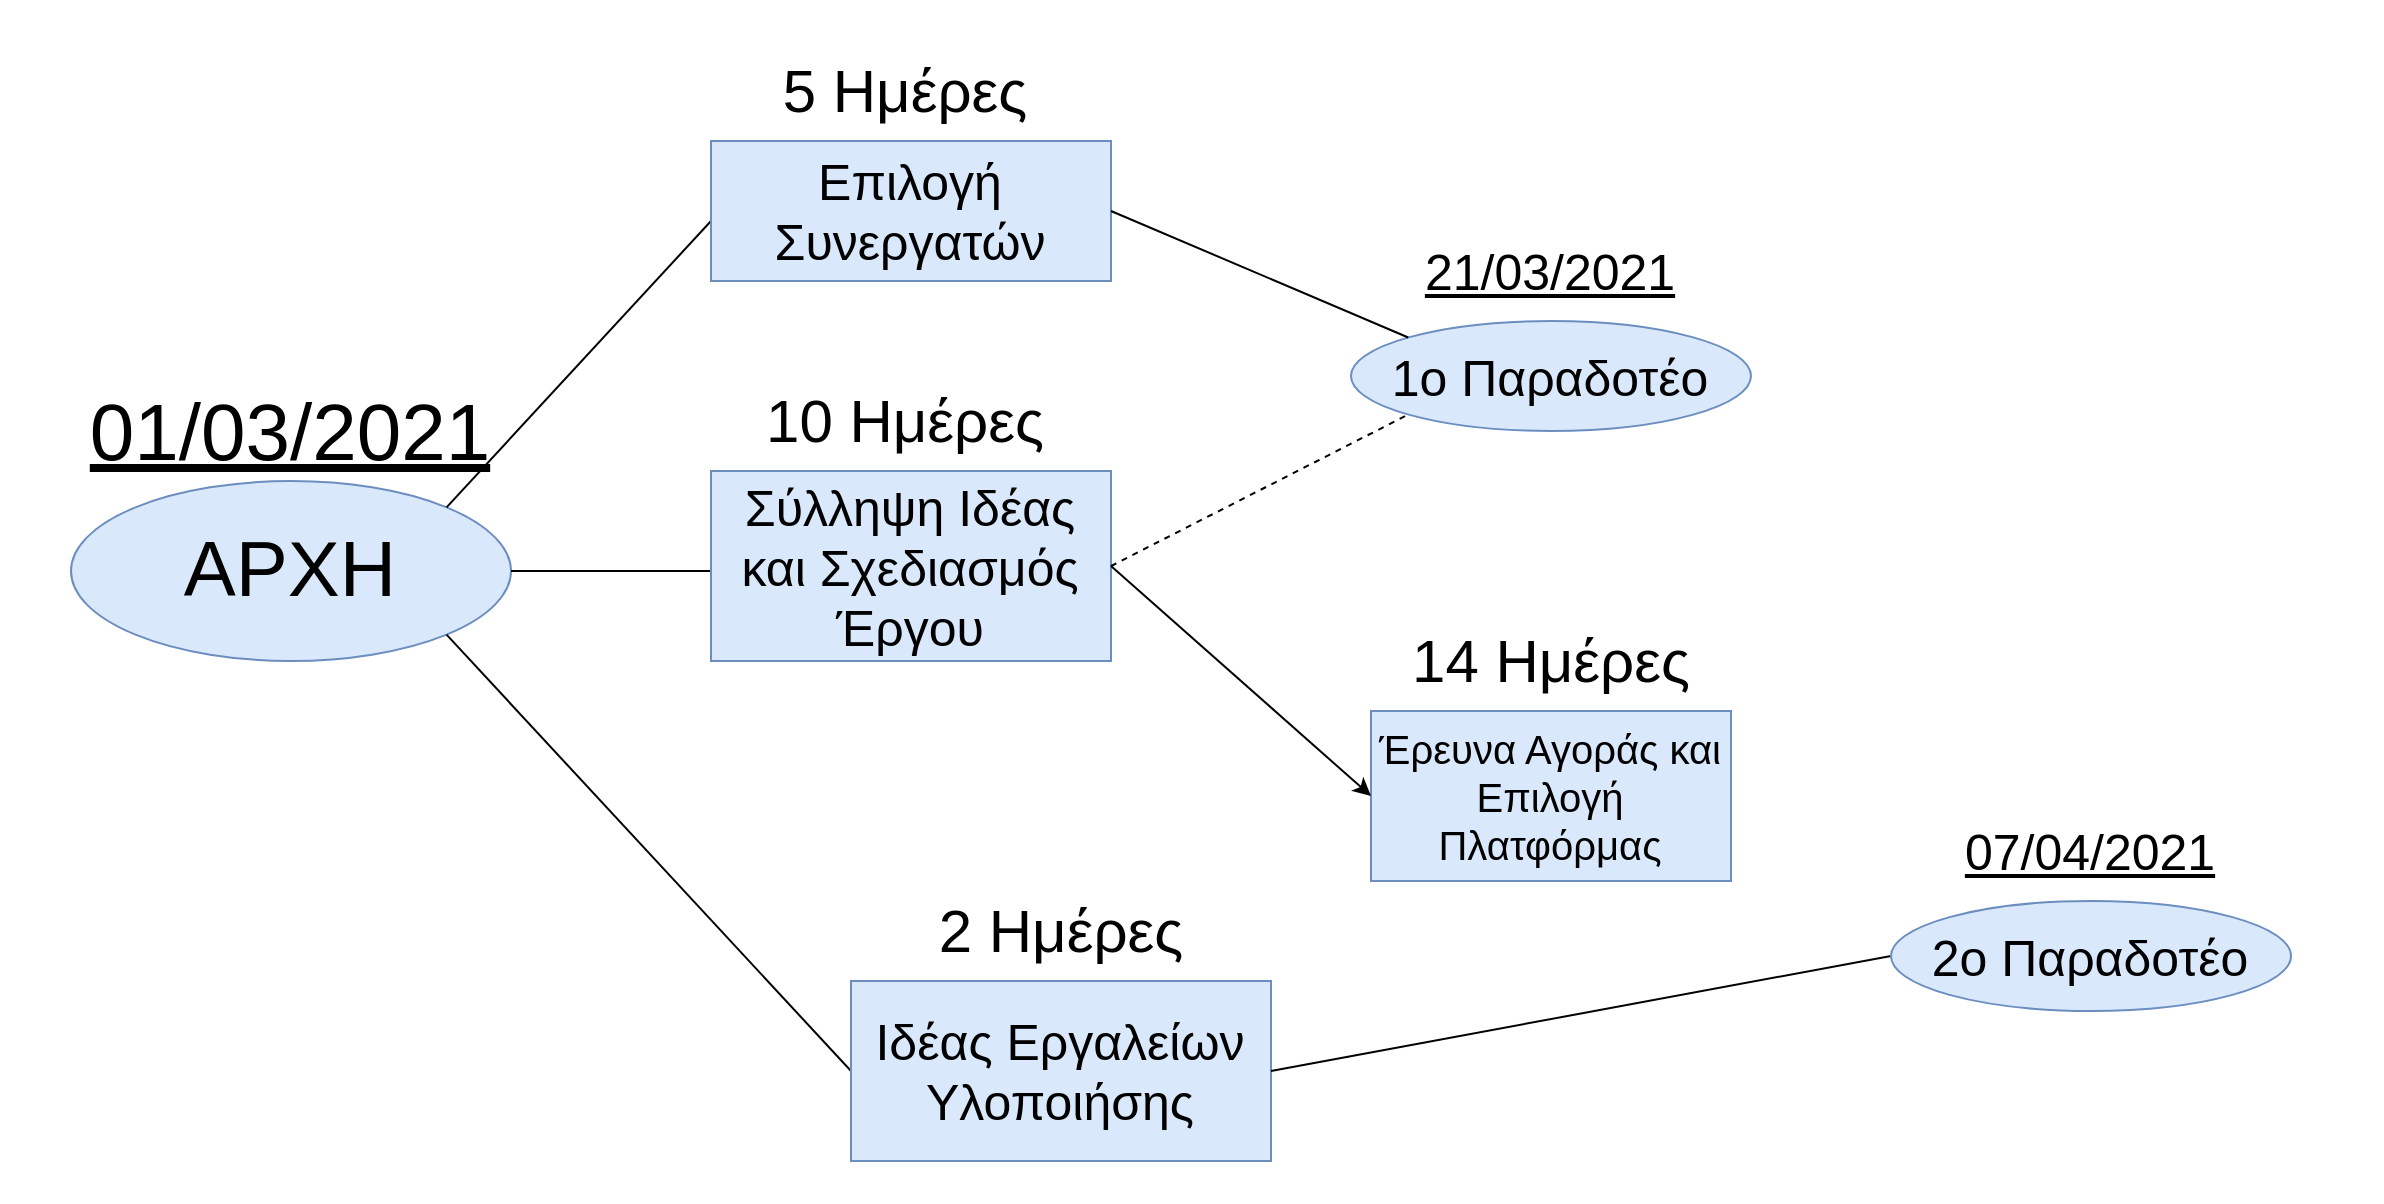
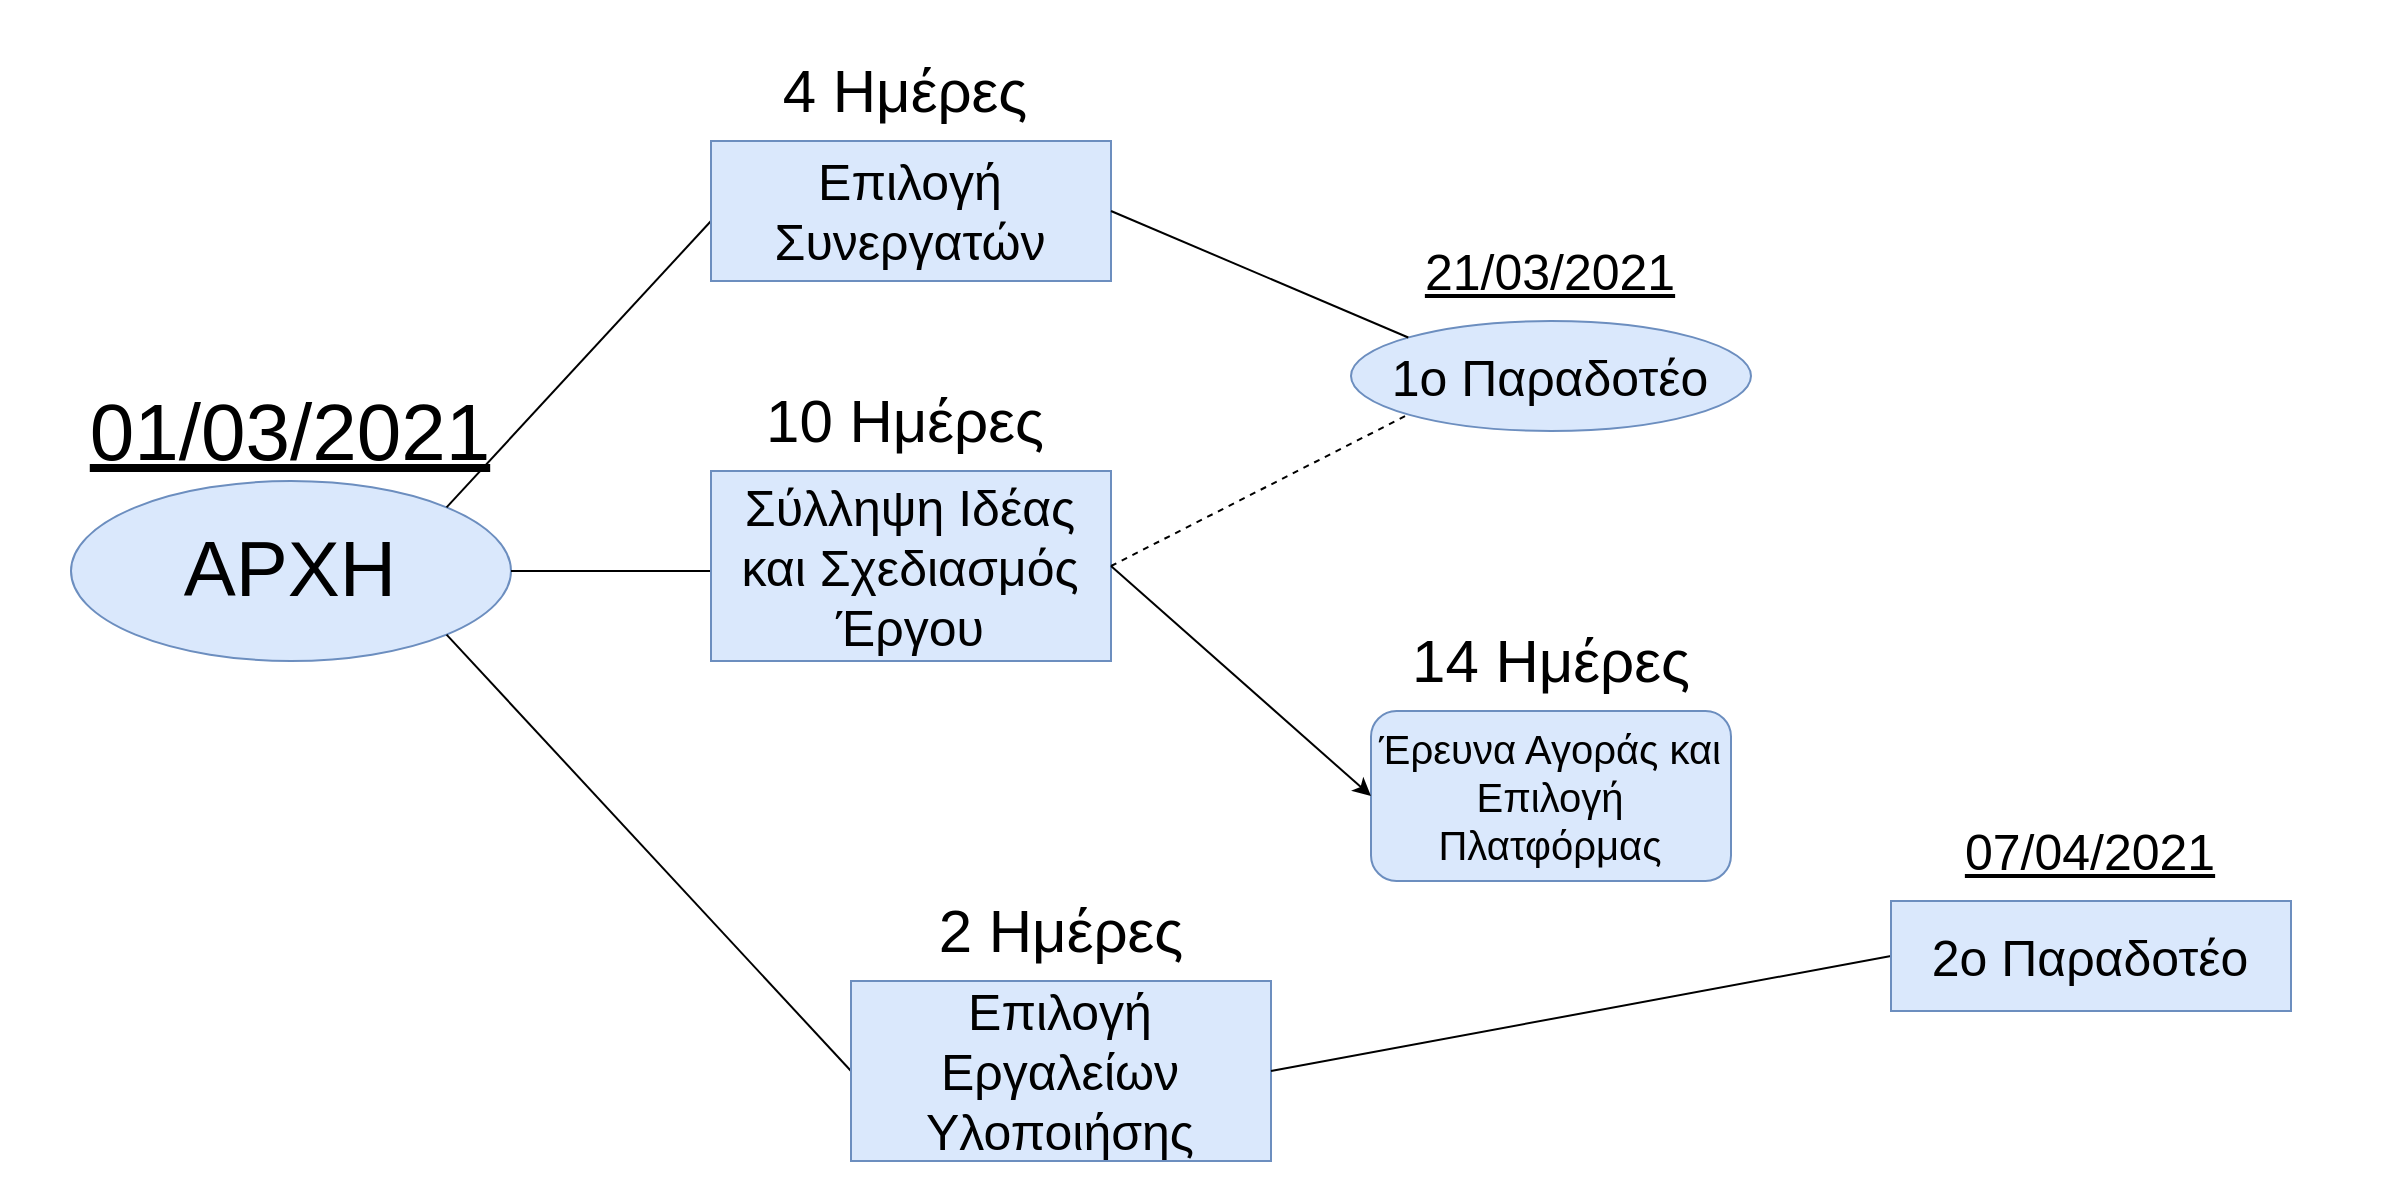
(906, 91) -> (906, 91)
(1551, 796) -> (1551, 796)
(2091, 956) -> (2091, 956)
(1061, 1071) -> (1061, 1071)
